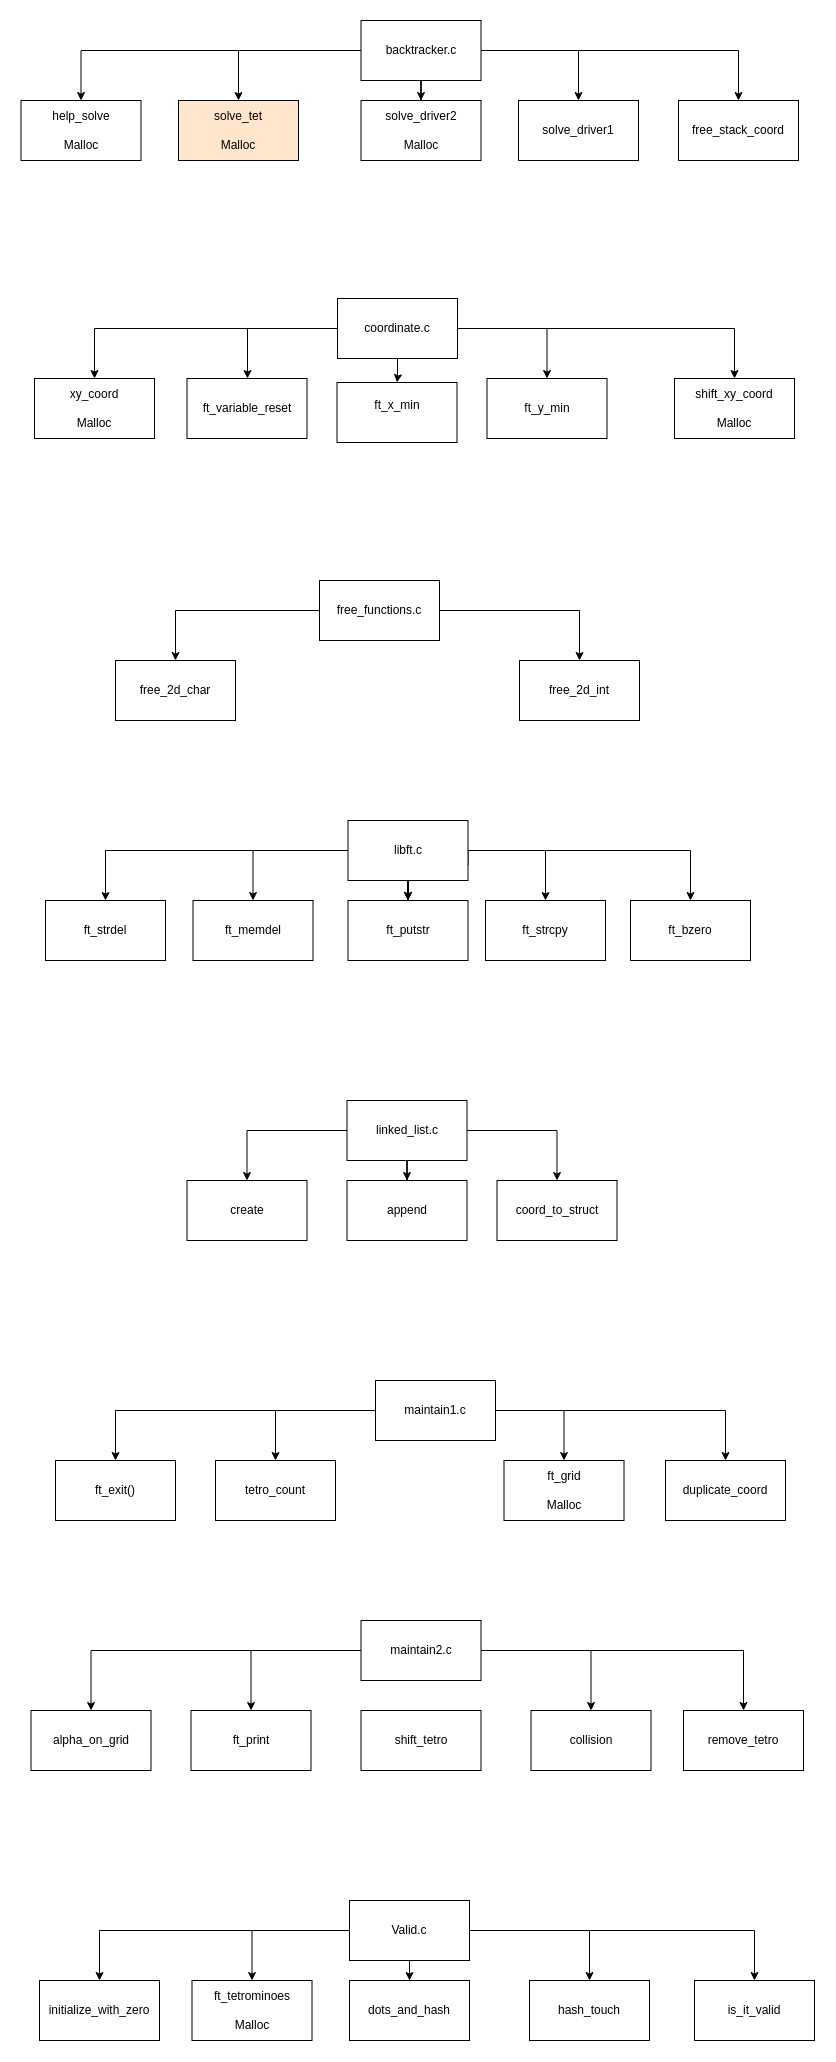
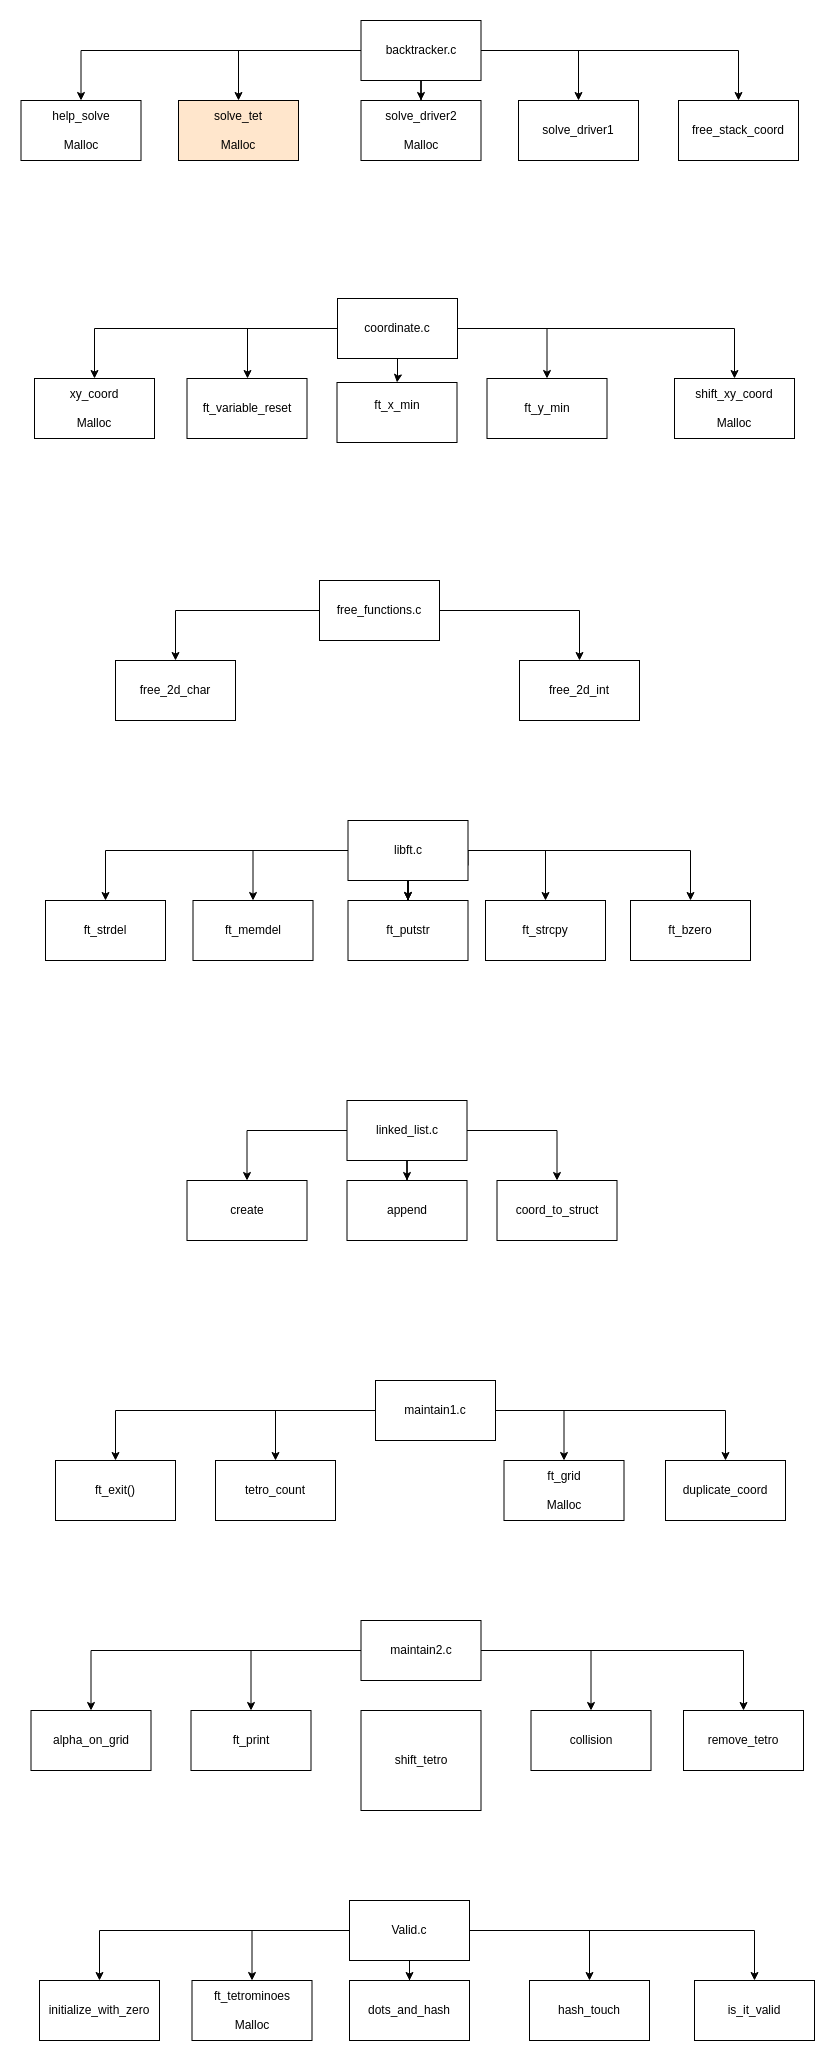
(421, 1741) -> (421, 1761)
